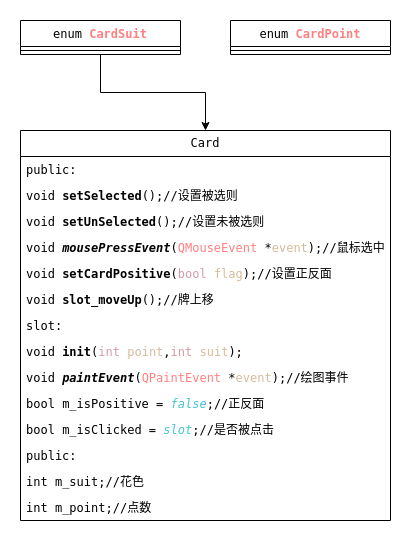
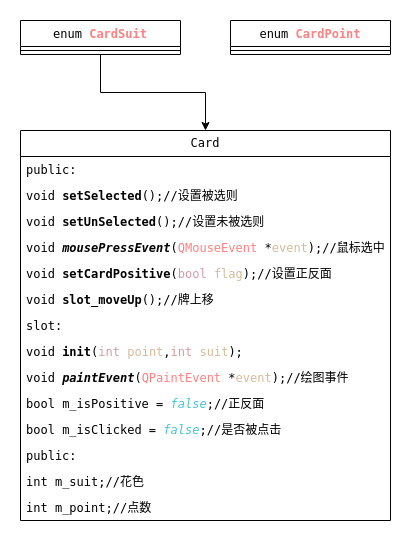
(130, 431) -> (133, 431)
